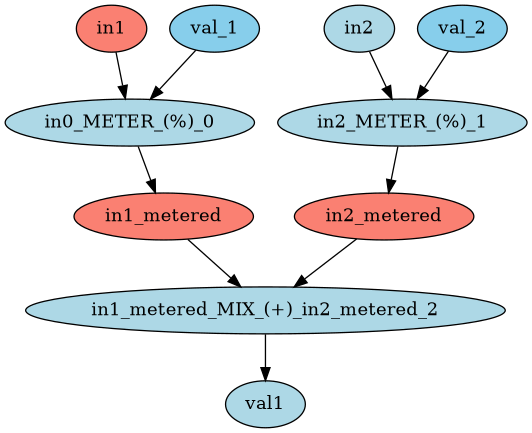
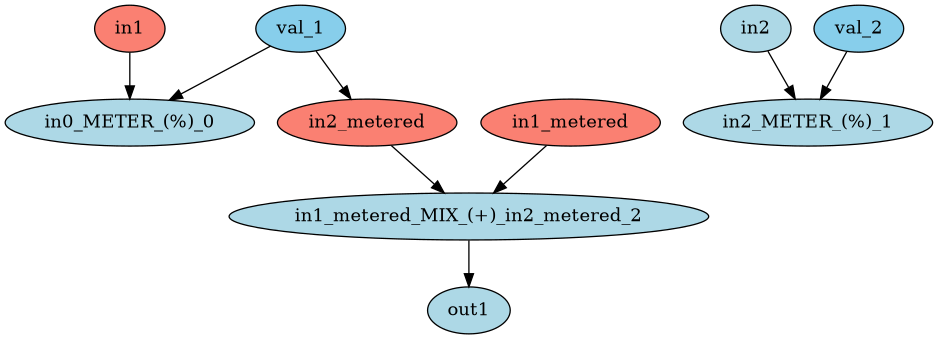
(395, 163) -> (330, 70)
(145, 164) -> none
(265, 404) -> (469, 310)
